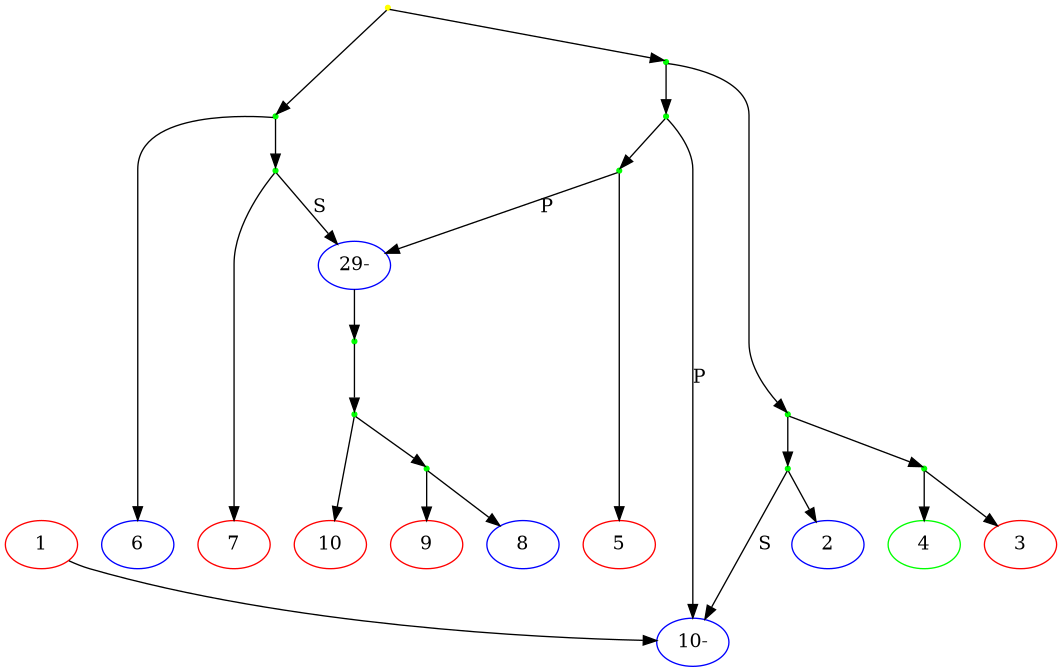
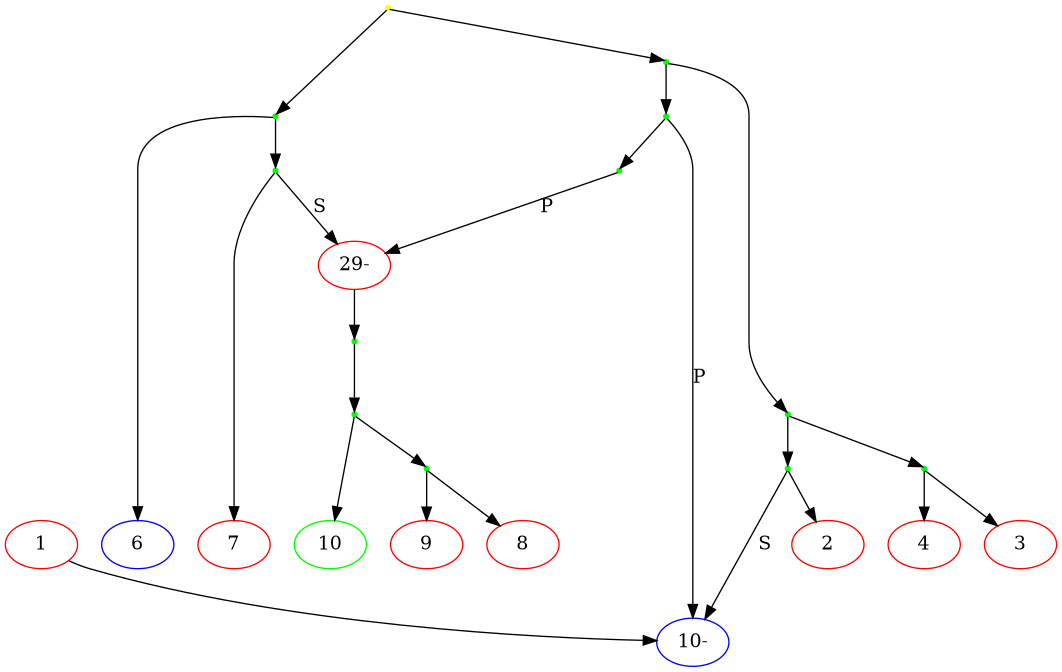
(354, 265) -> (354, 265)
(330, 545) -> (330, 545)
(523, 545) -> (523, 545)
(619, 545) -> none
(828, 545) -> (828, 545)
(924, 545) -> (924, 545)
